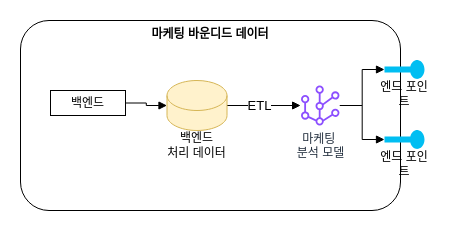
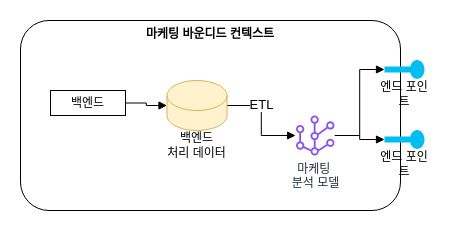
(211, 35) -> (211, 35)
(320, 106) -> (315, 136)
